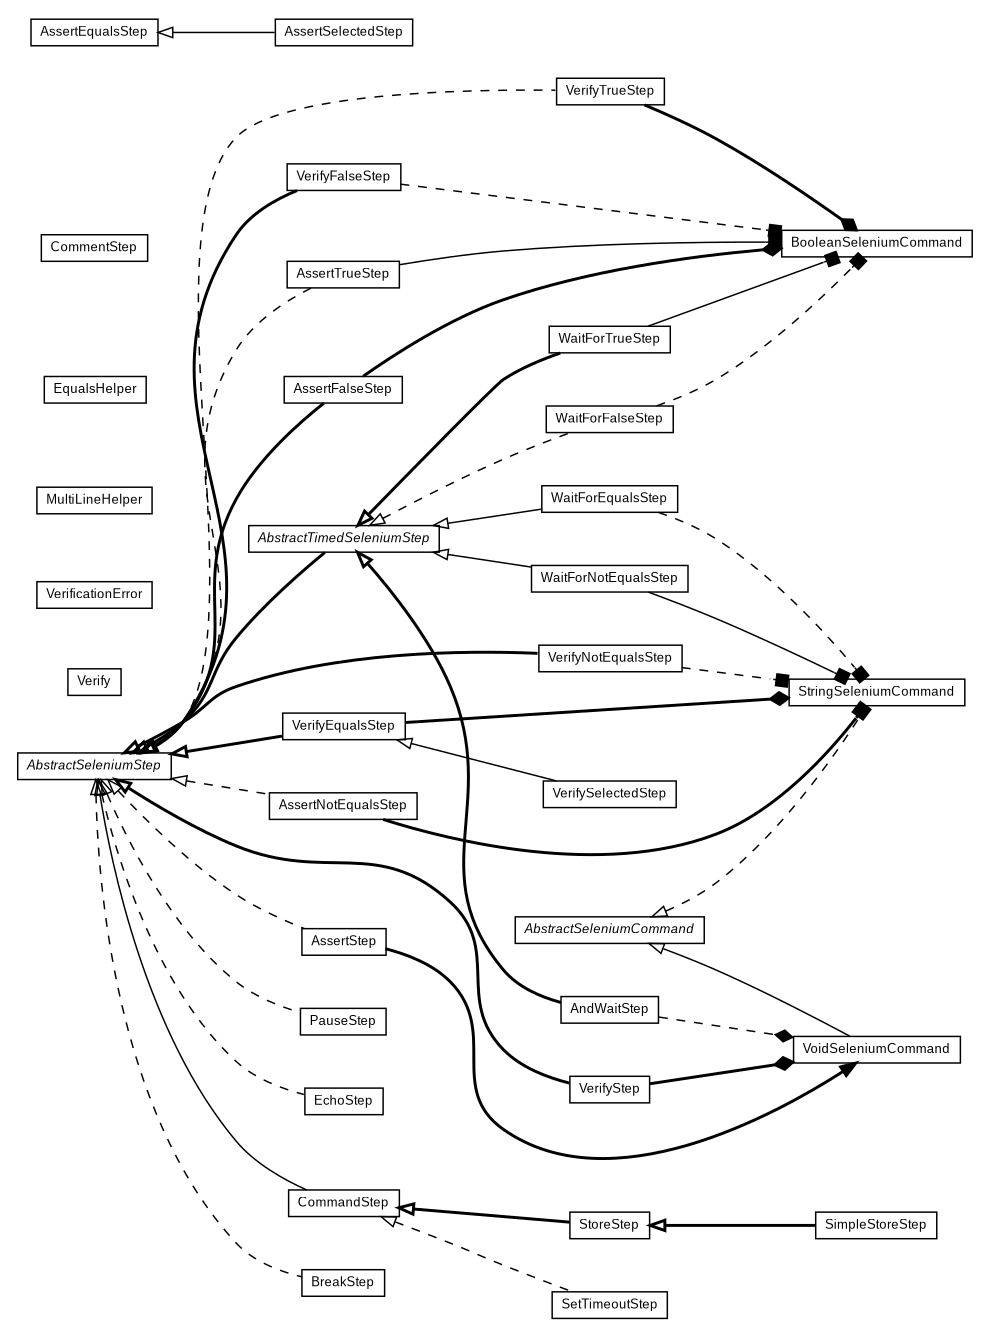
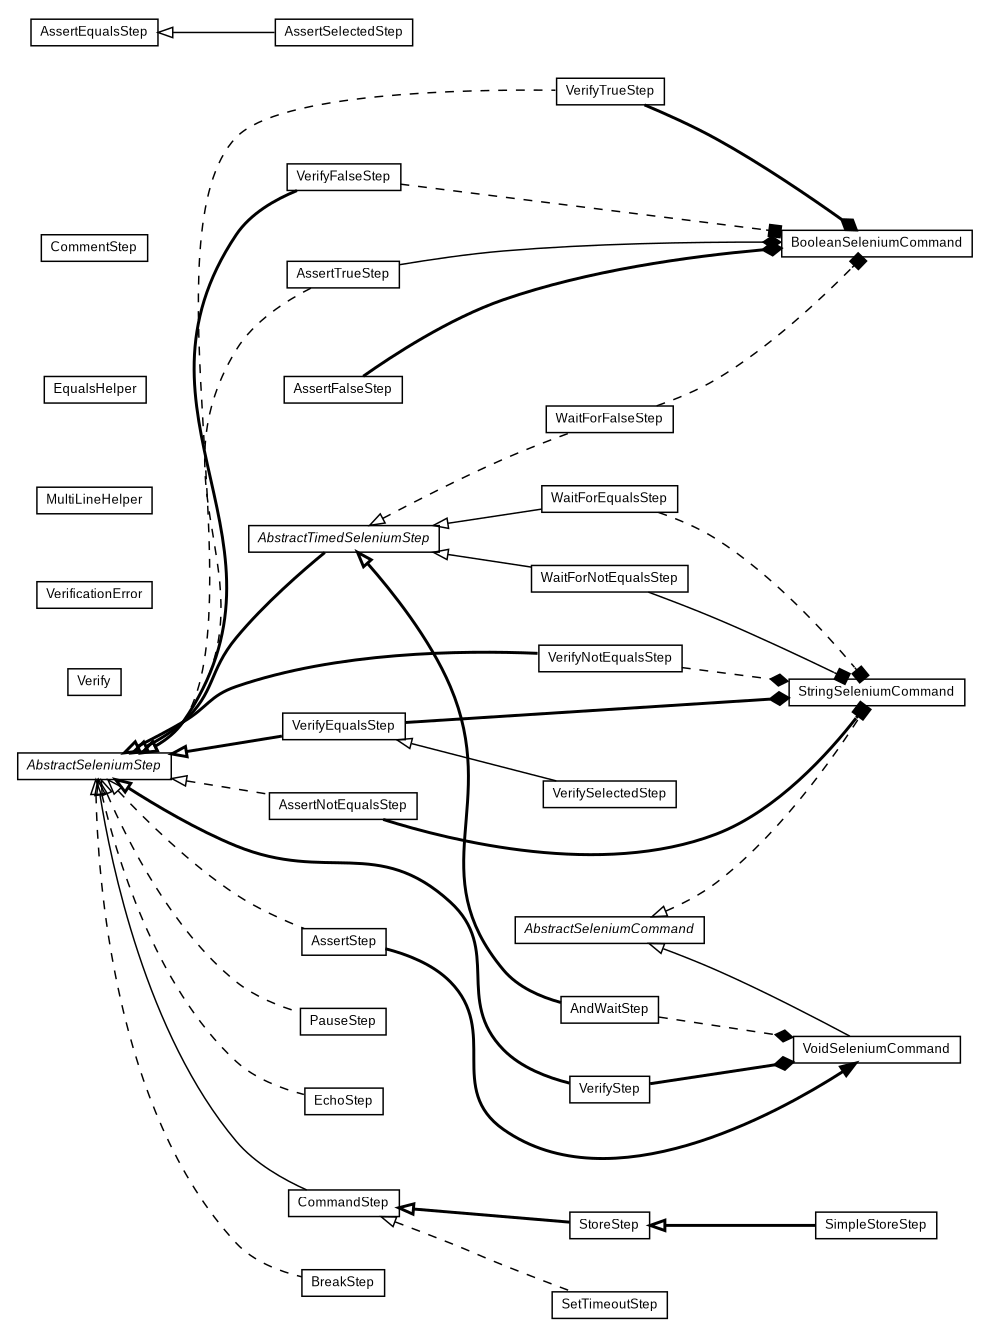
(582, 246) -> (582, 246)
(610, 340) -> none
(228, 518) -> none
(726, 673) -> (726, 673)
